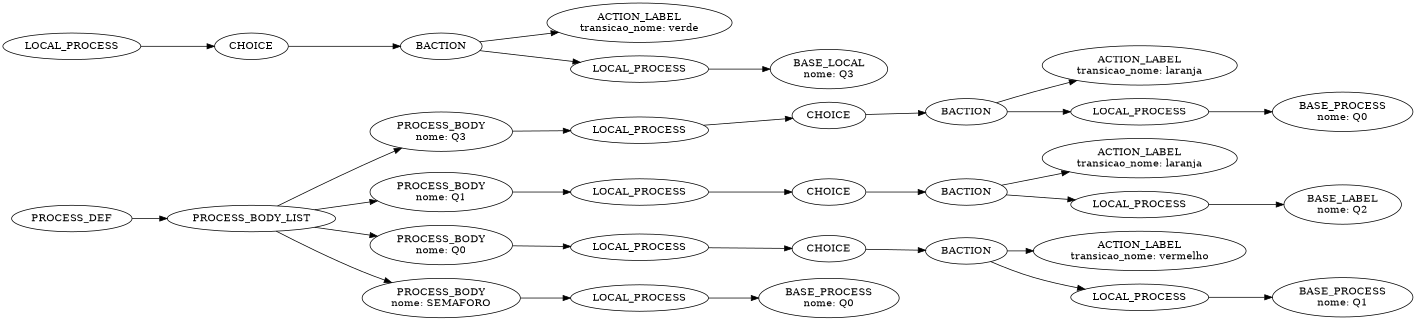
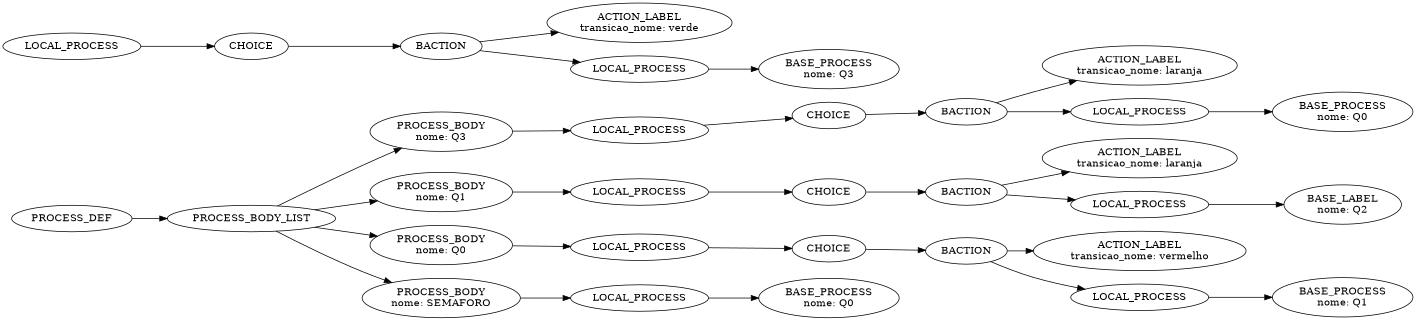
(829, 69) -> (829, 69)
